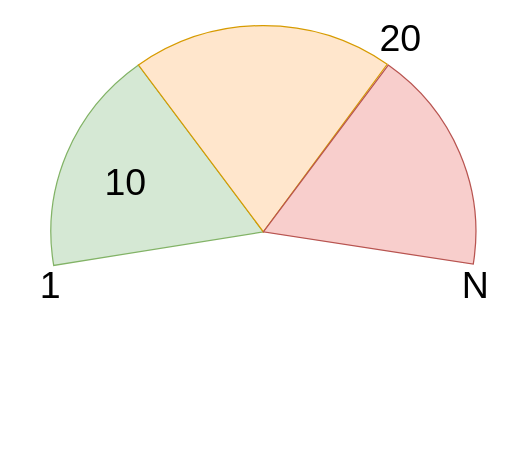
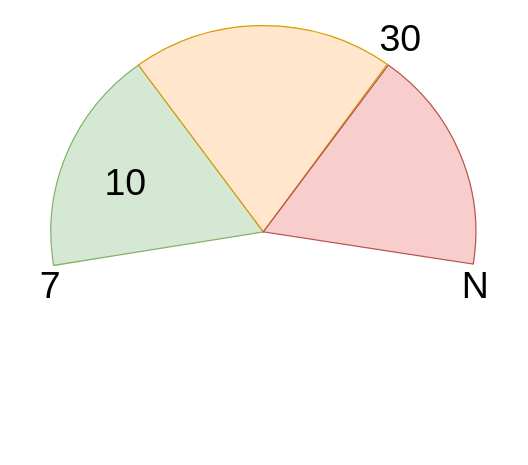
(401, 38) -> (401, 38)
(51, 284) -> (51, 284)
